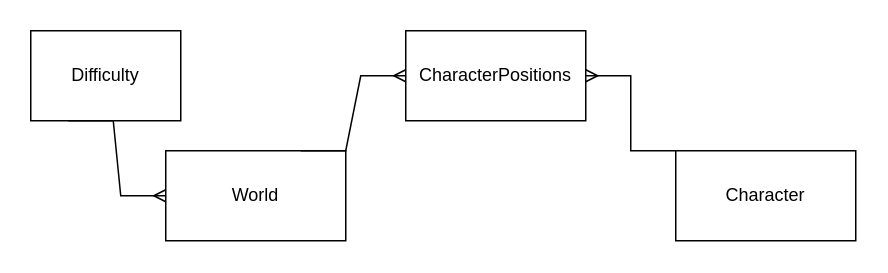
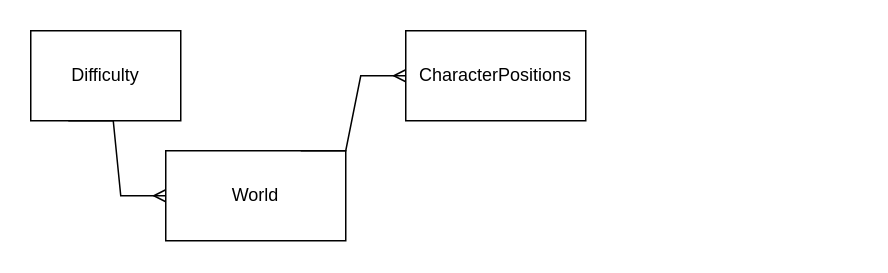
(631, 114) -> none
(766, 196) -> none
